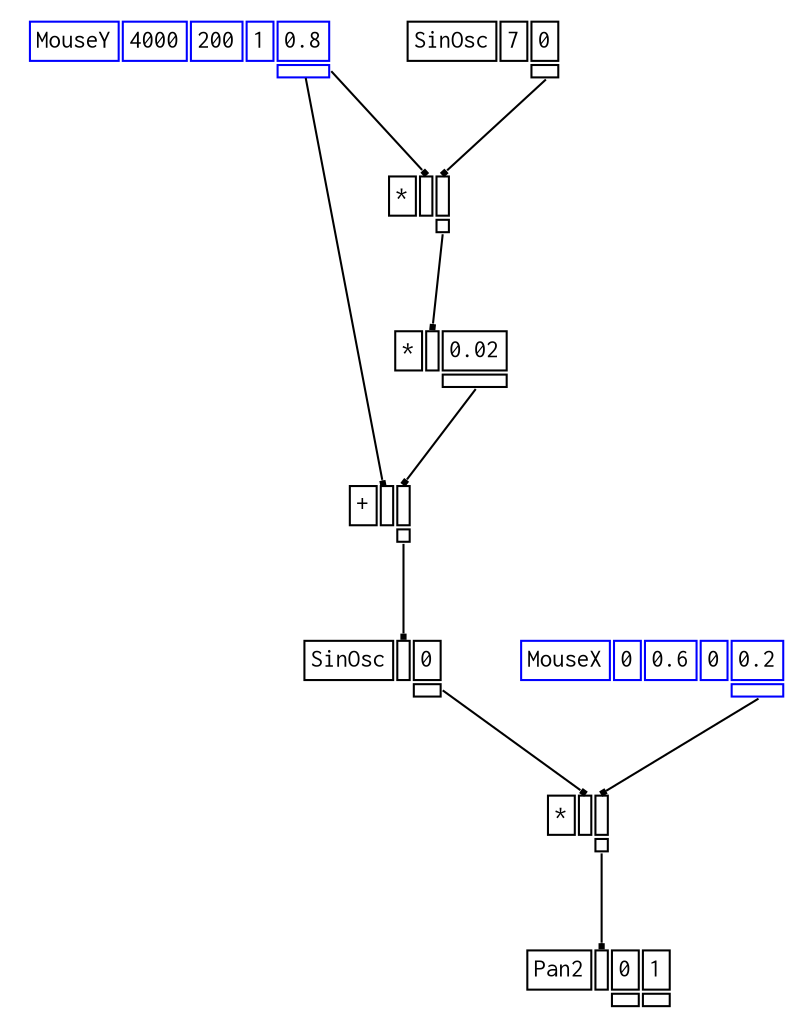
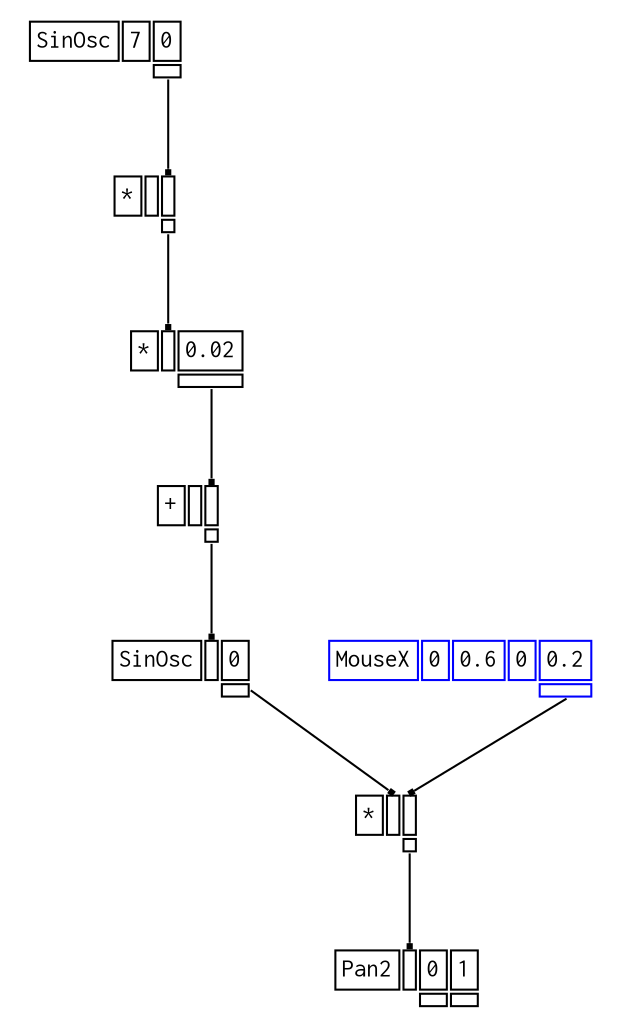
(179, 49) -> none
